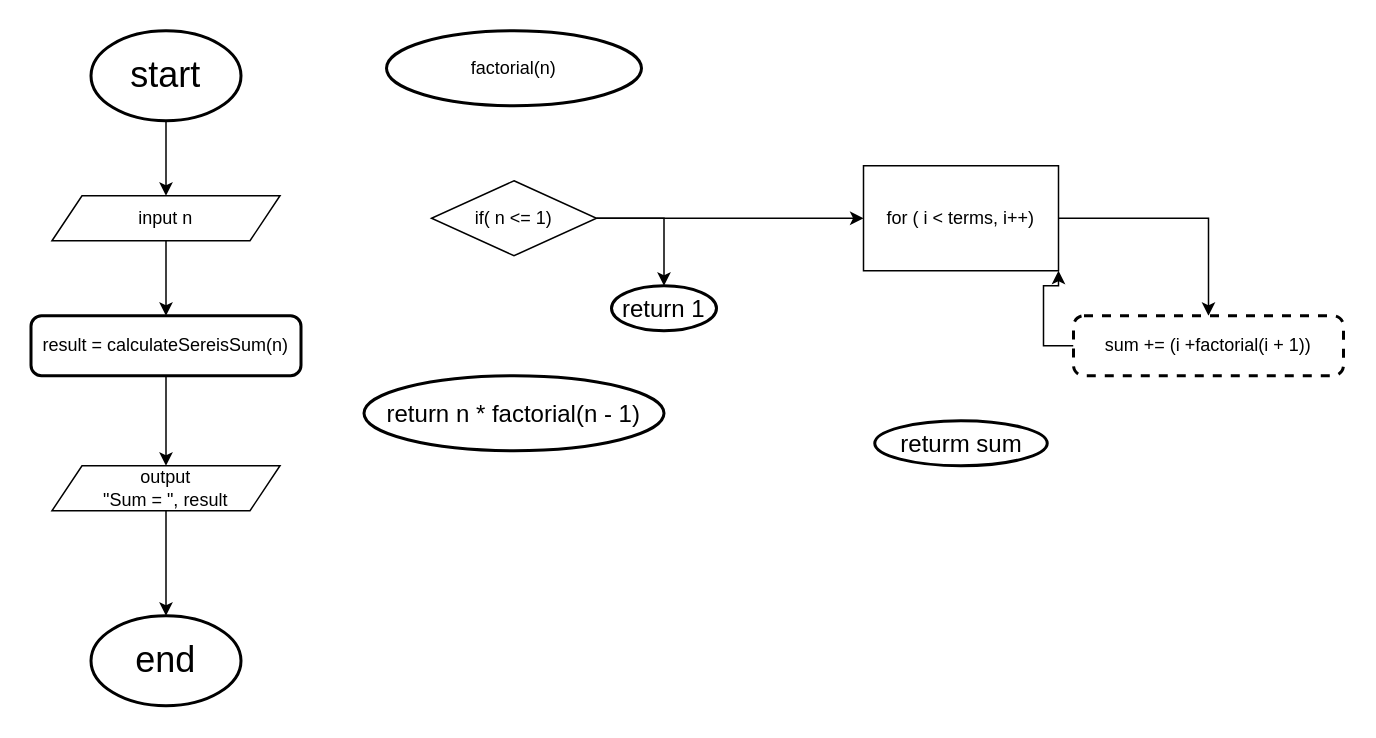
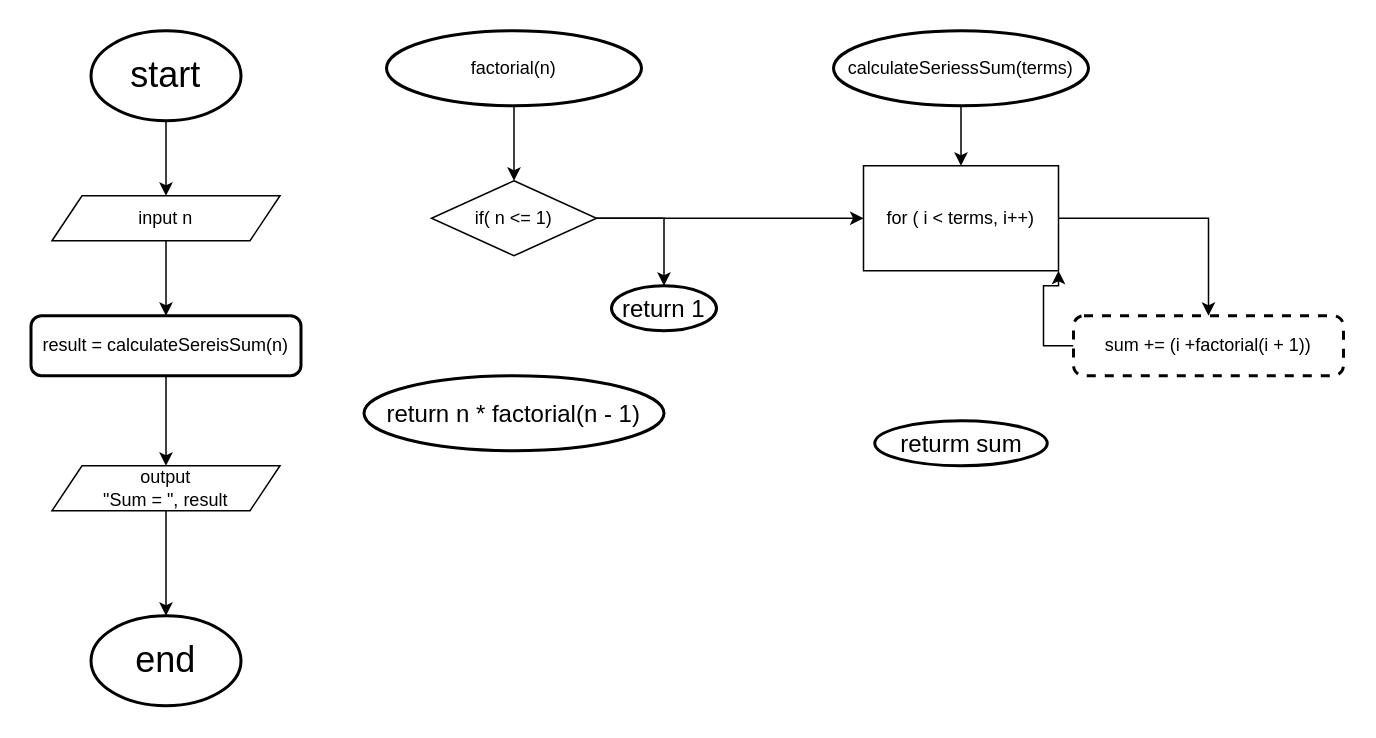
none -> (961, 68)
none -> (961, 131)
none -> (514, 138)
